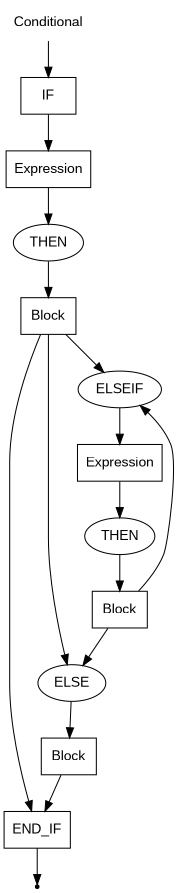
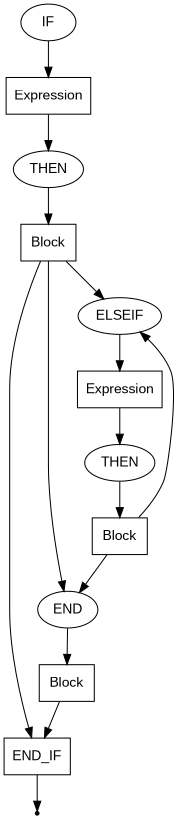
(48, 22) -> none
(48, 96) -> (48, 22)
(72, 683) -> (68, 610)
